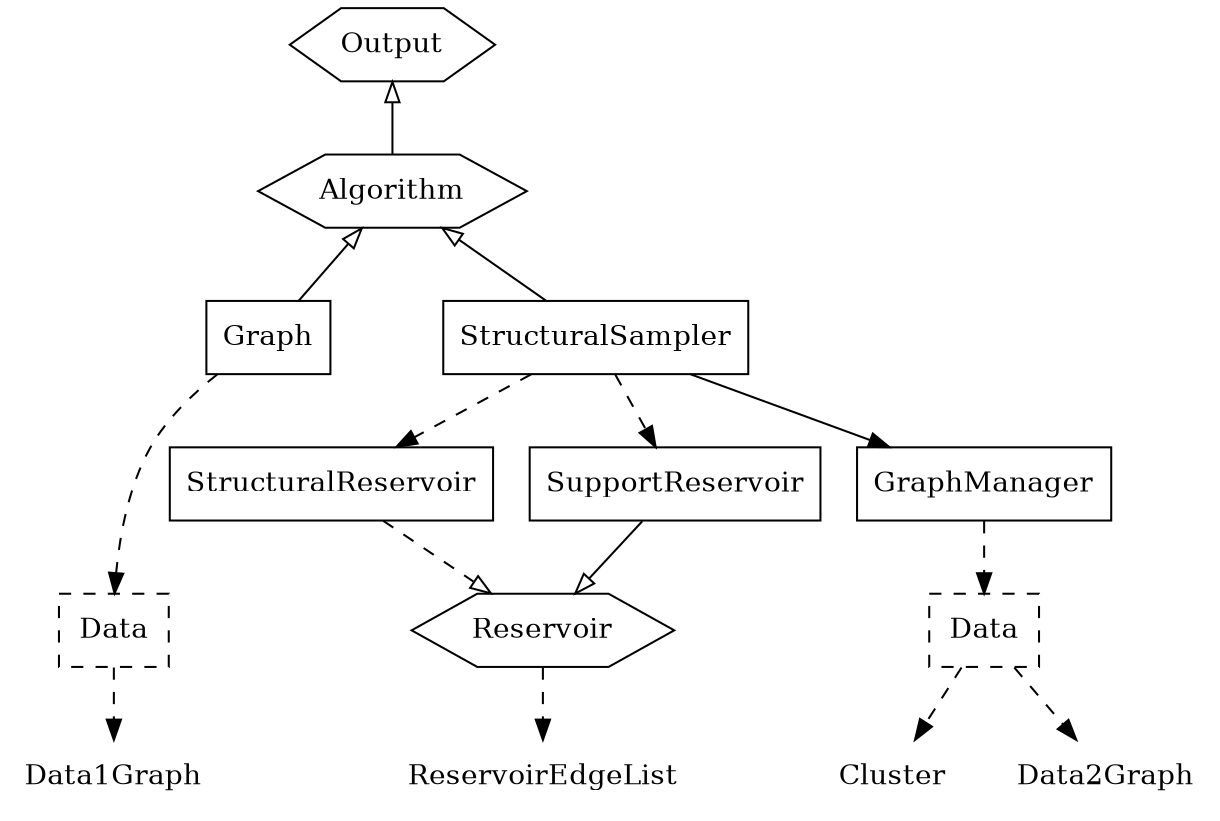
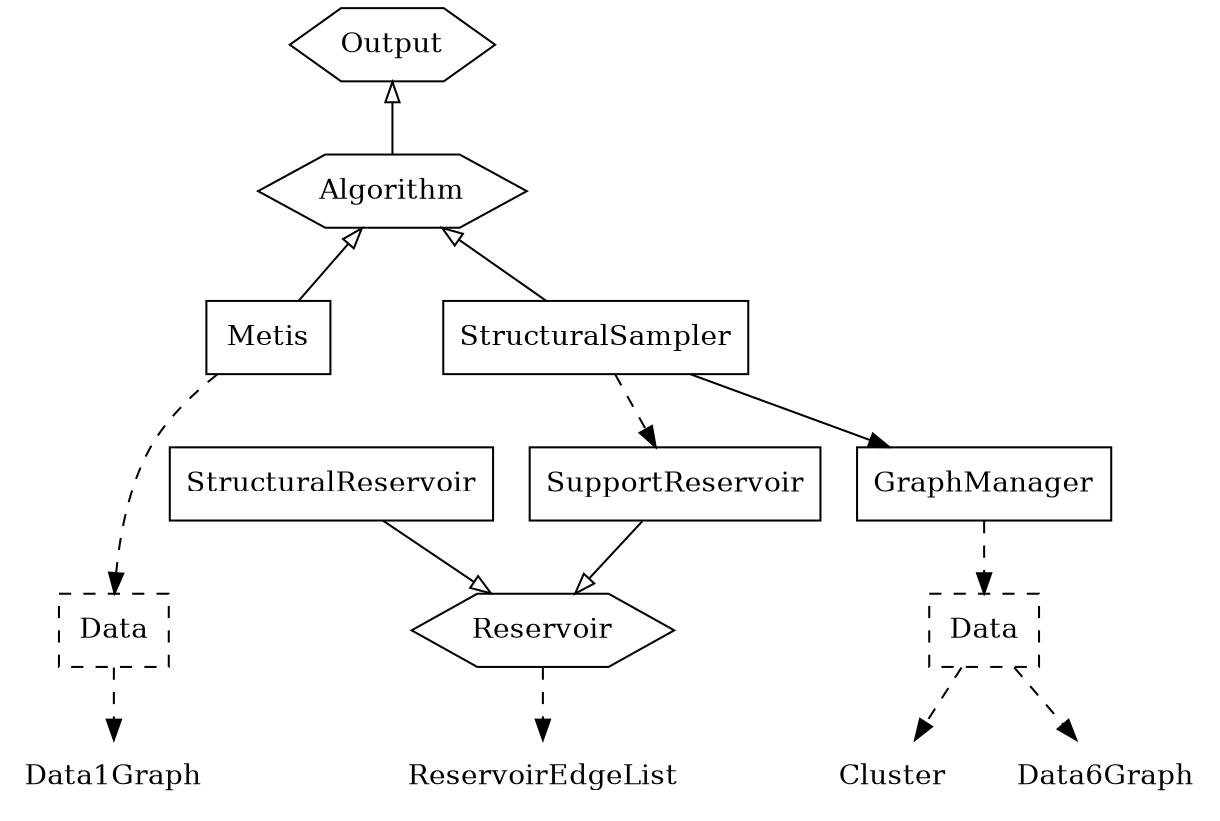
(268, 338) -> (268, 338)
(473, 406) -> none
(428, 551) -> (428, 551)
(1106, 777) -> (1106, 777)
